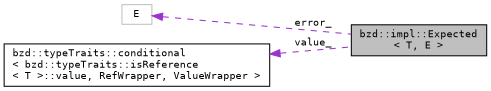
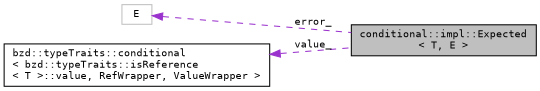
(419, 40) -> (444, 40)
